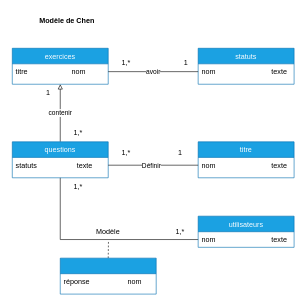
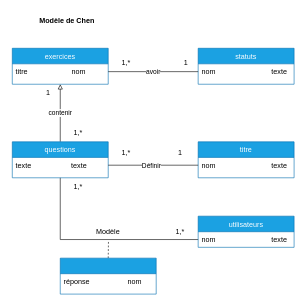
(80, 166) -> (76, 166)
